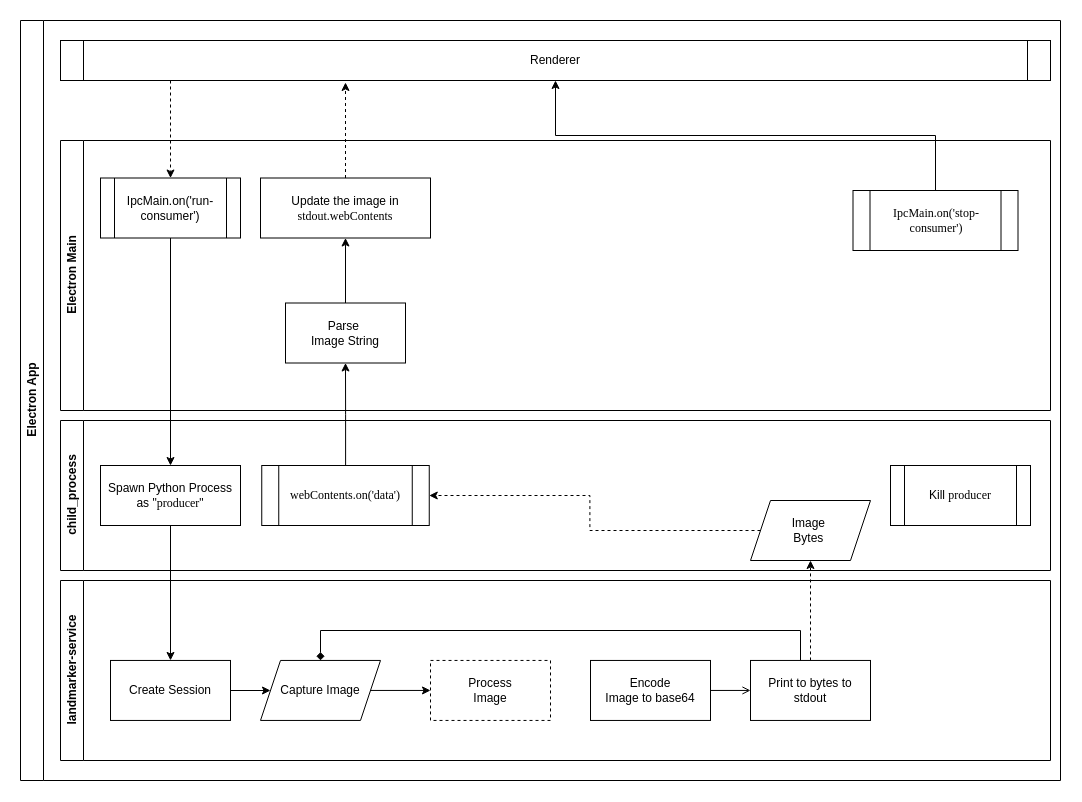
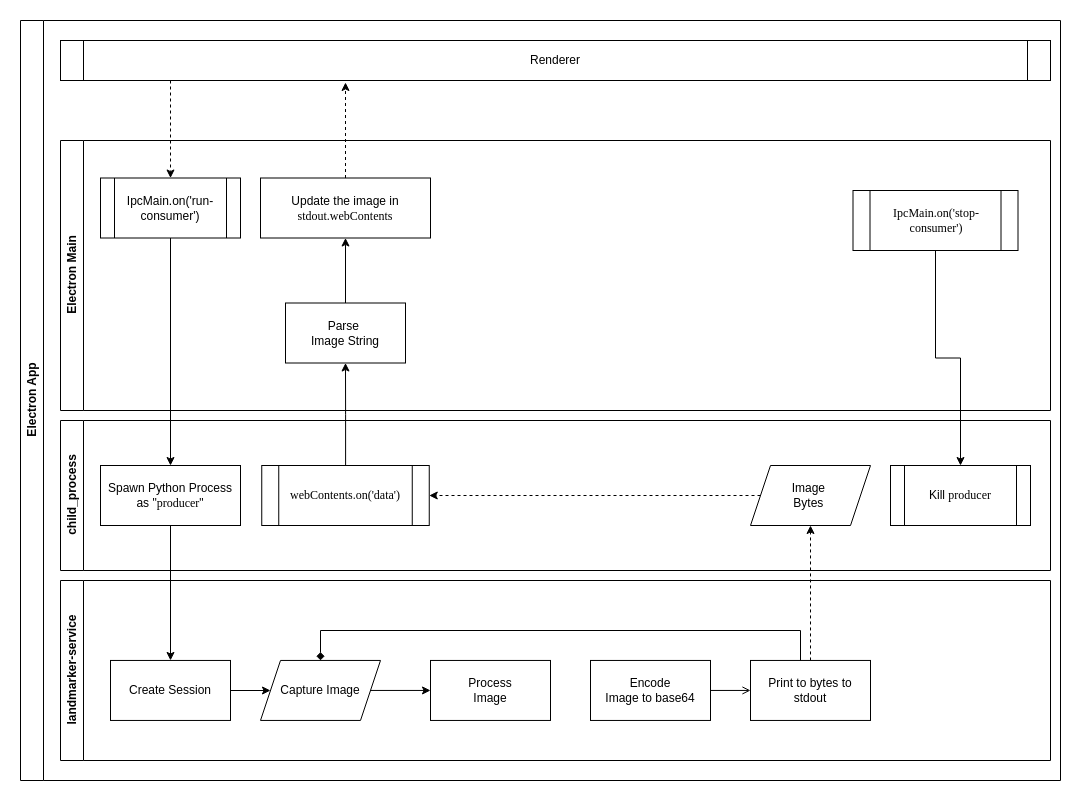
(750, 136) -> (945, 358)
(811, 531) -> (811, 496)
(491, 690) -> (491, 690)
